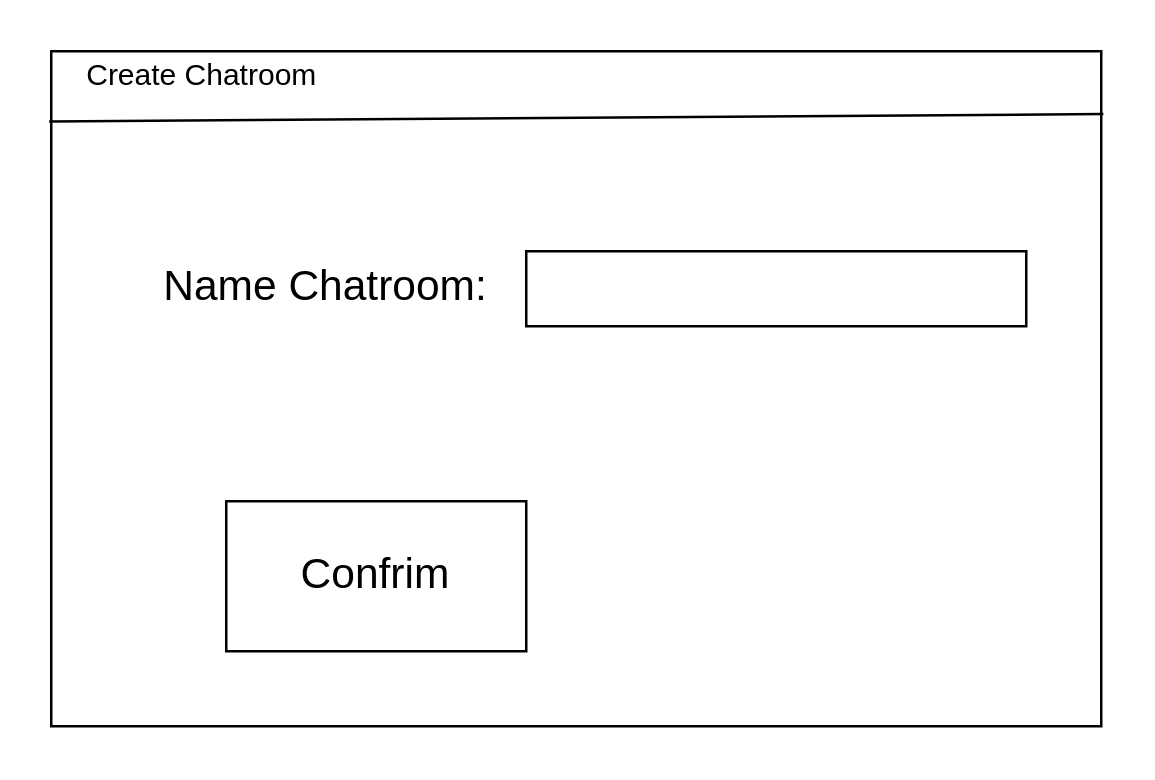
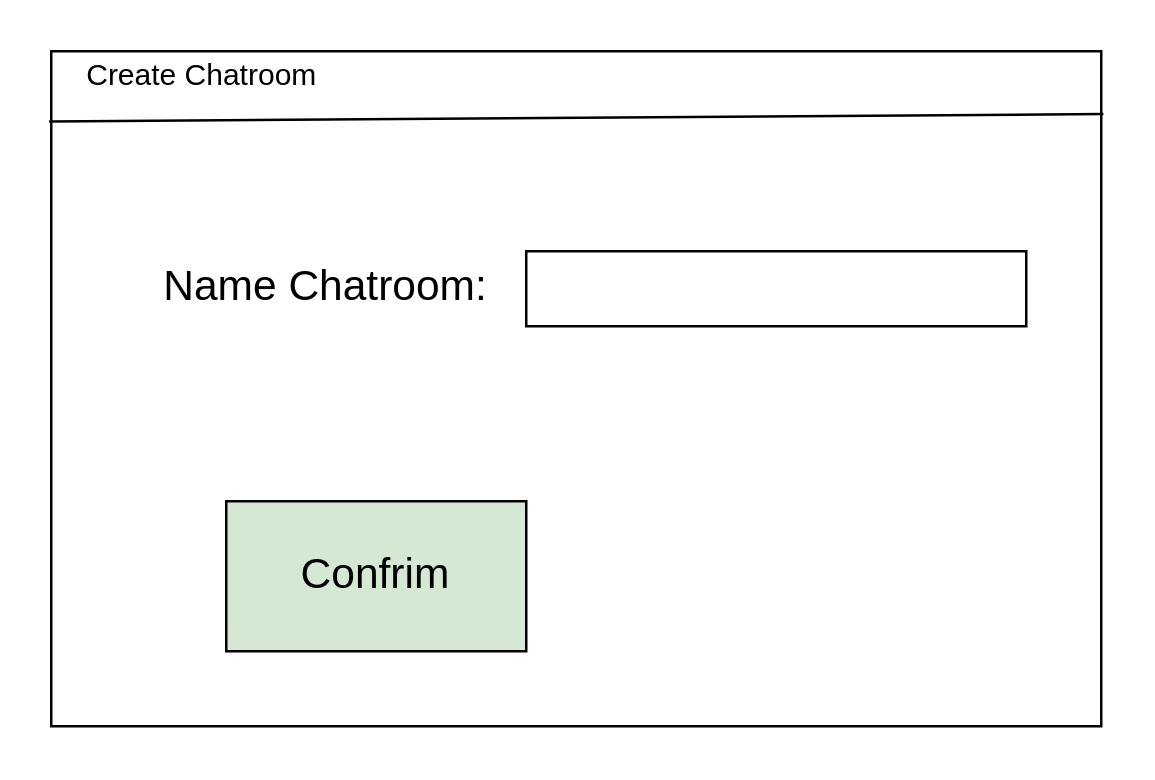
(376, 576) -> (376, 576)
